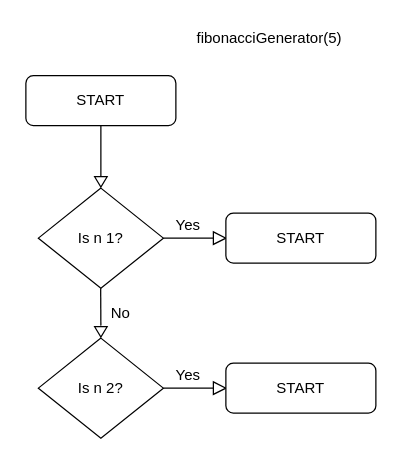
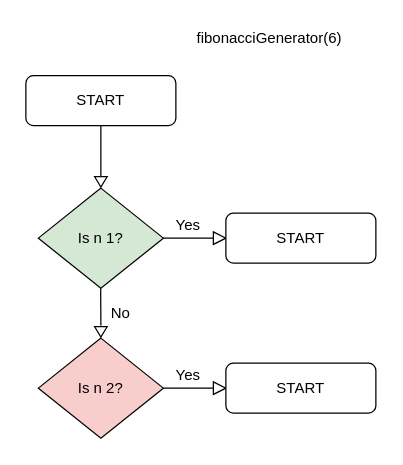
(269, 38) -> (269, 38)
(101, 238) -> (101, 238)
(101, 388) -> (101, 388)
